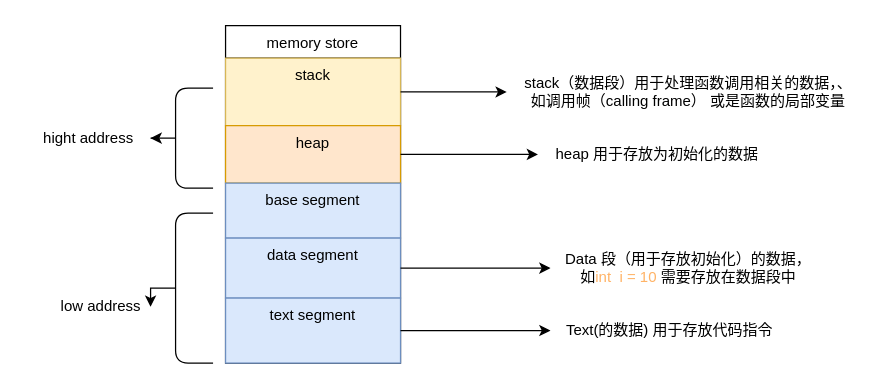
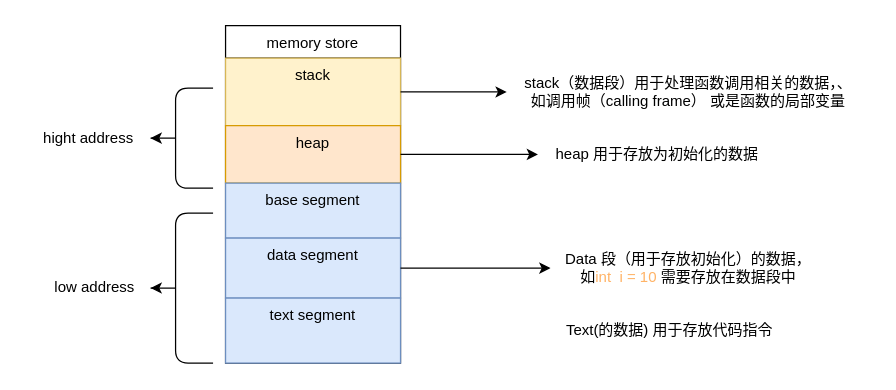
(101, 307) -> (94, 288)
(472, 331) -> none
